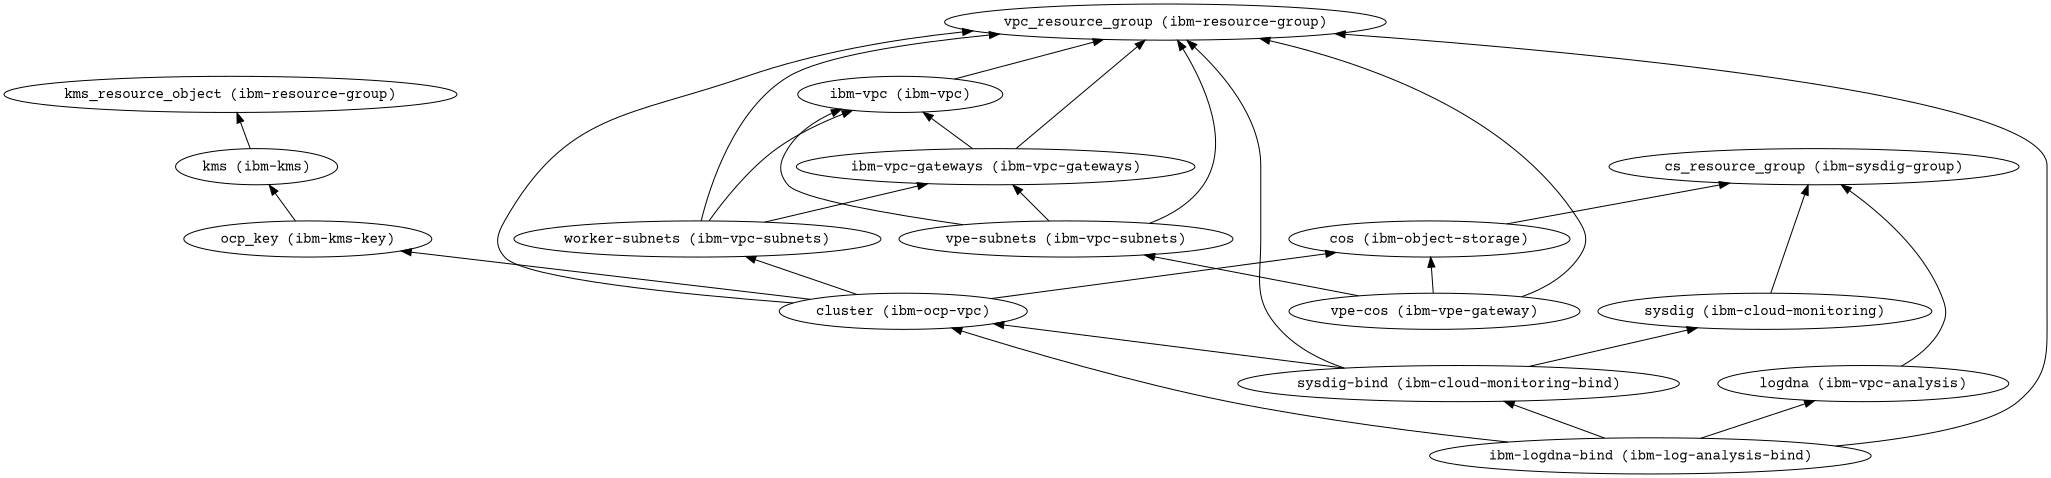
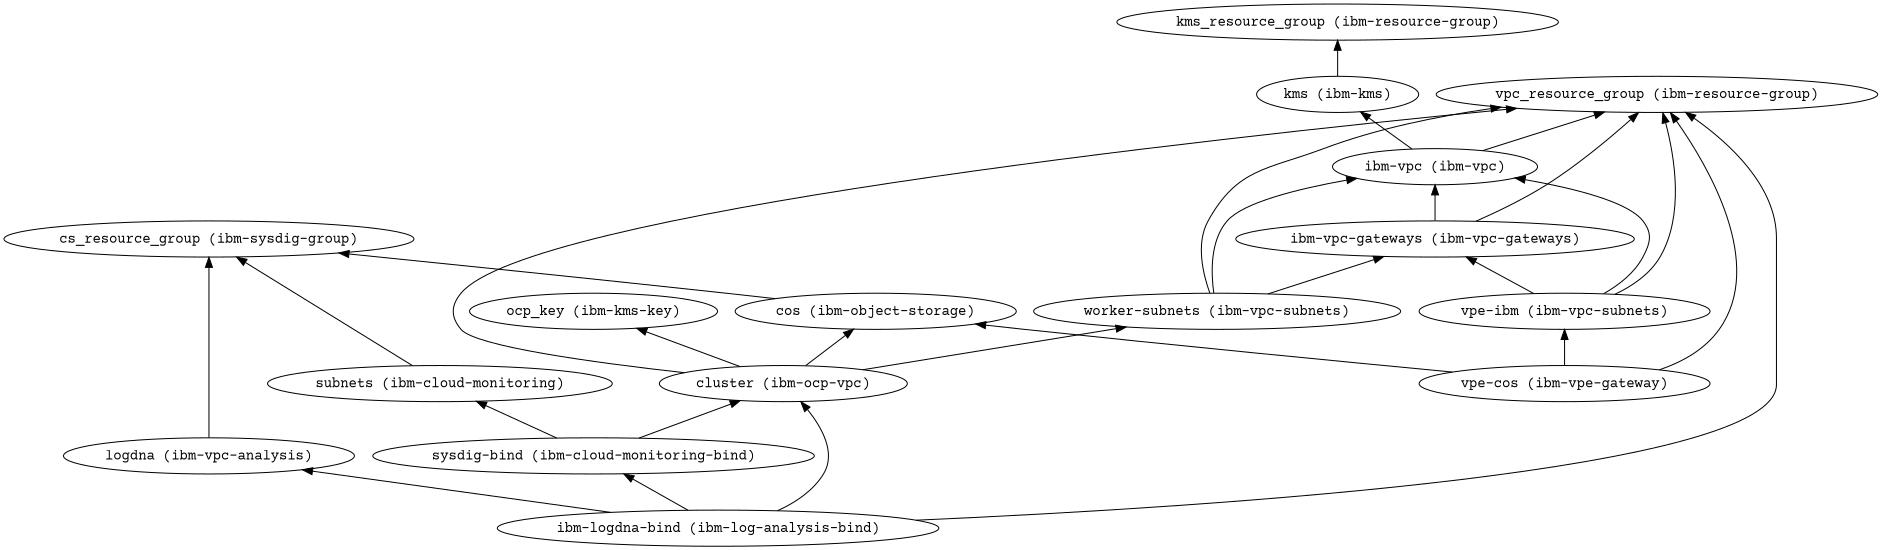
(230, 94) -> (1338, 22)
(285, 207) -> (1392, 134)
(1261, 219) -> none
(1066, 239) -> (1565, 311)
(1765, 311) -> (440, 384)
